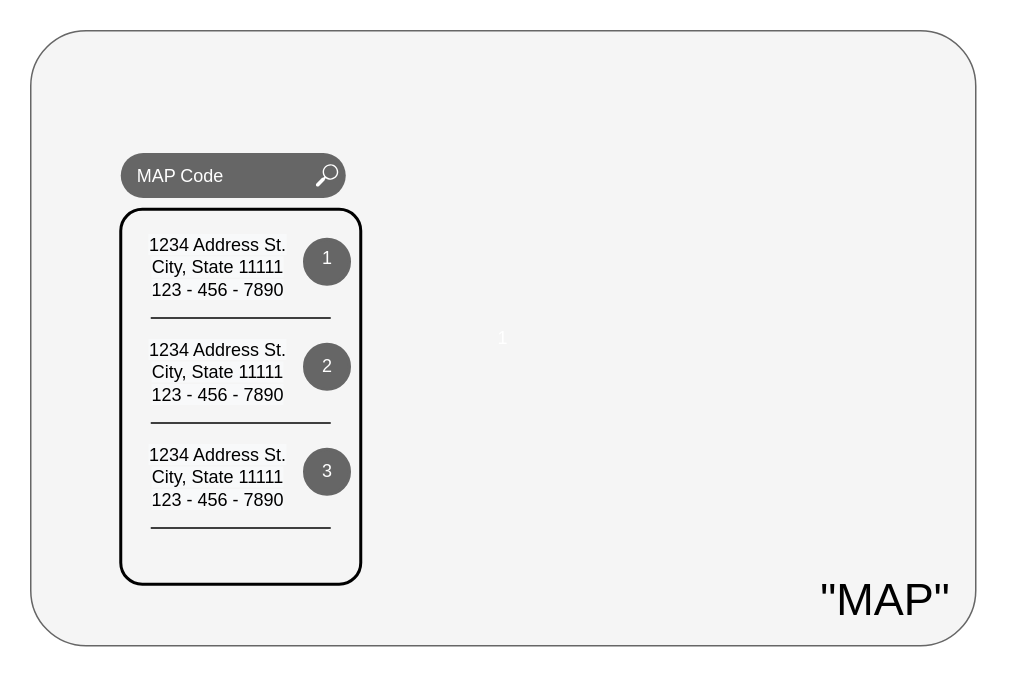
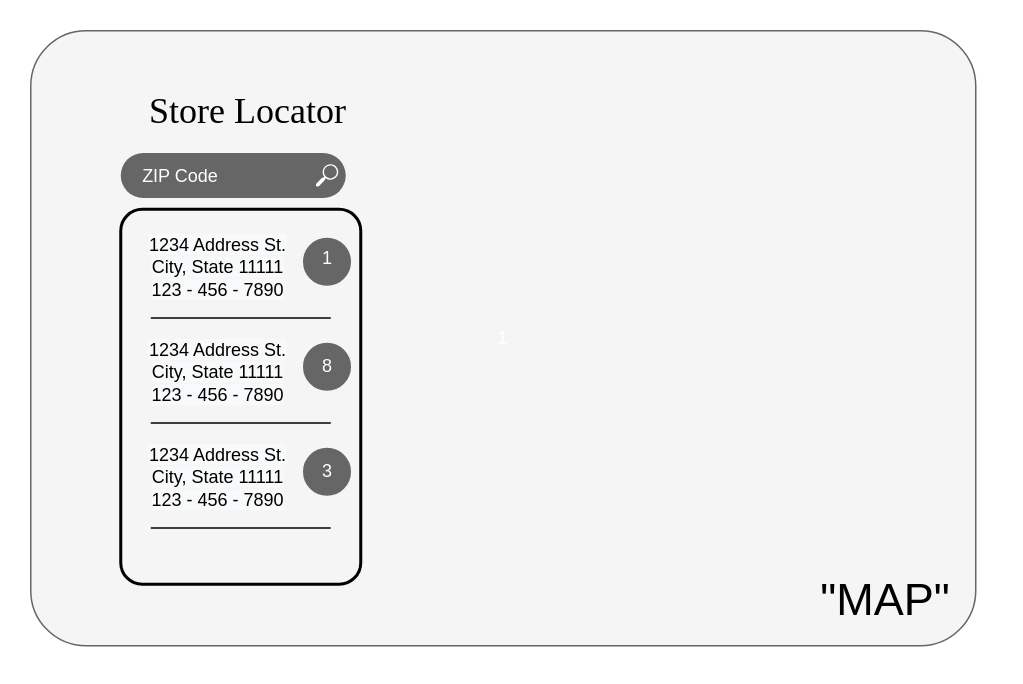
none -> (248, 112)
(181, 176) -> (181, 176)
(328, 367) -> (328, 367)
